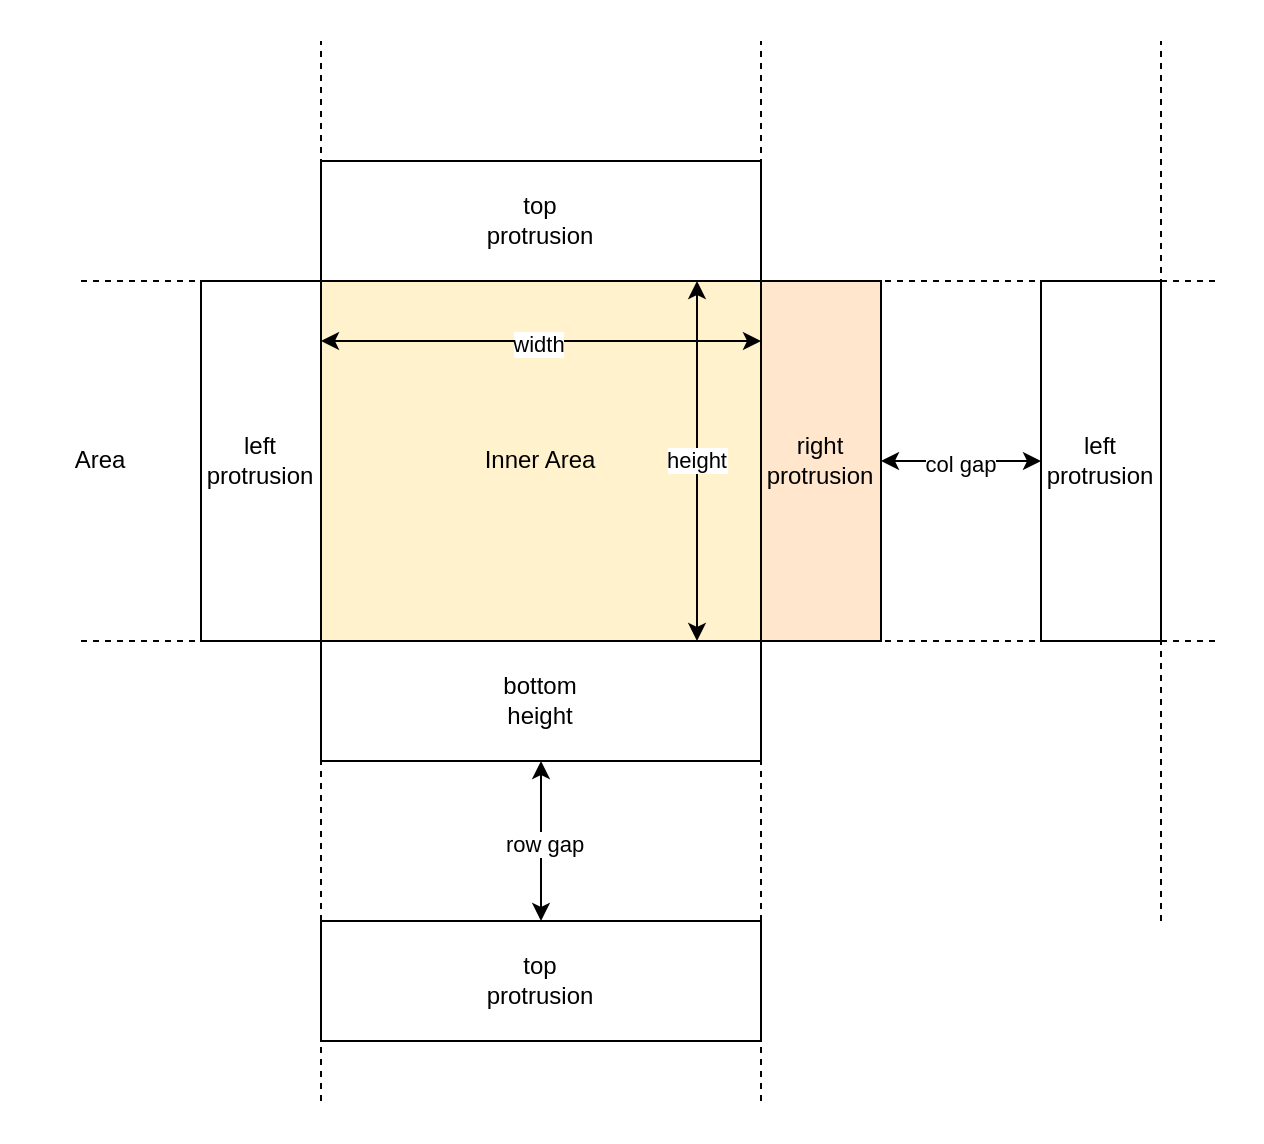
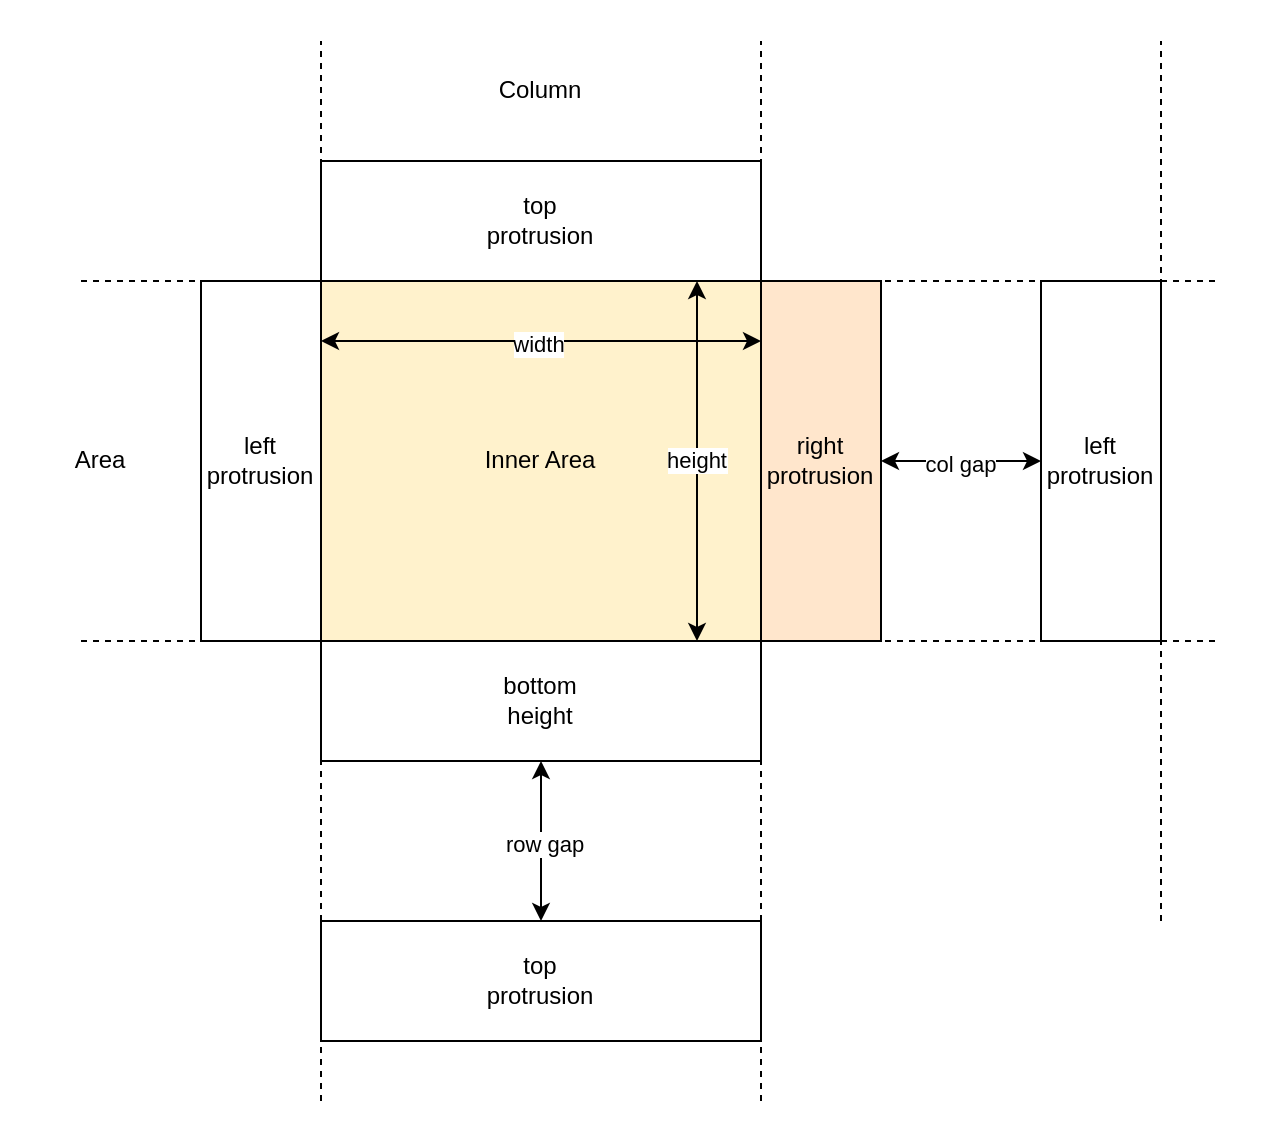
none -> (541, 91)
